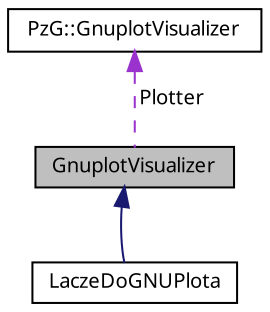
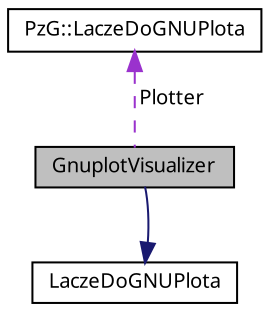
(135, 30) -> (135, 30)
(121, 235) -> (148, 215)
